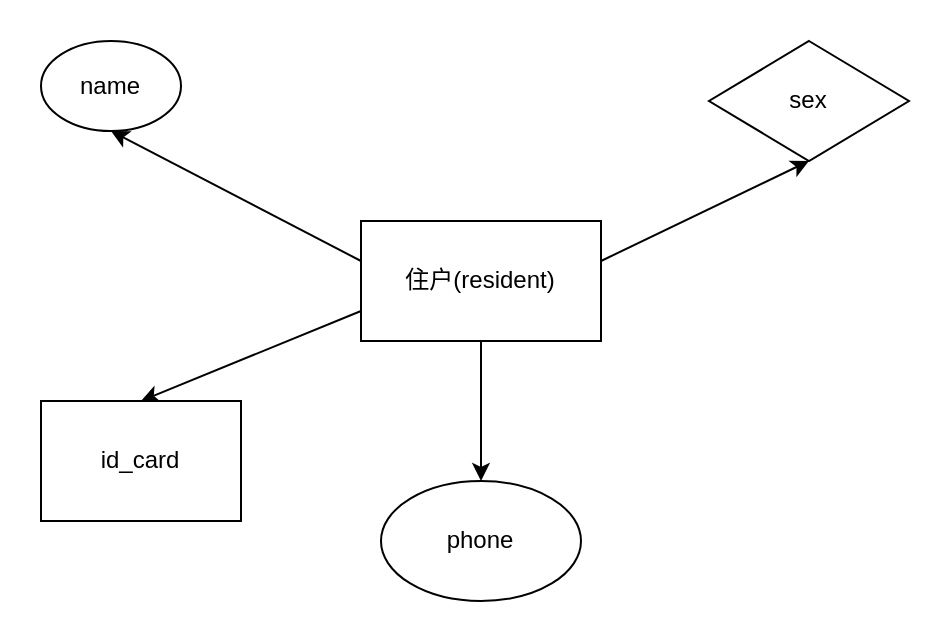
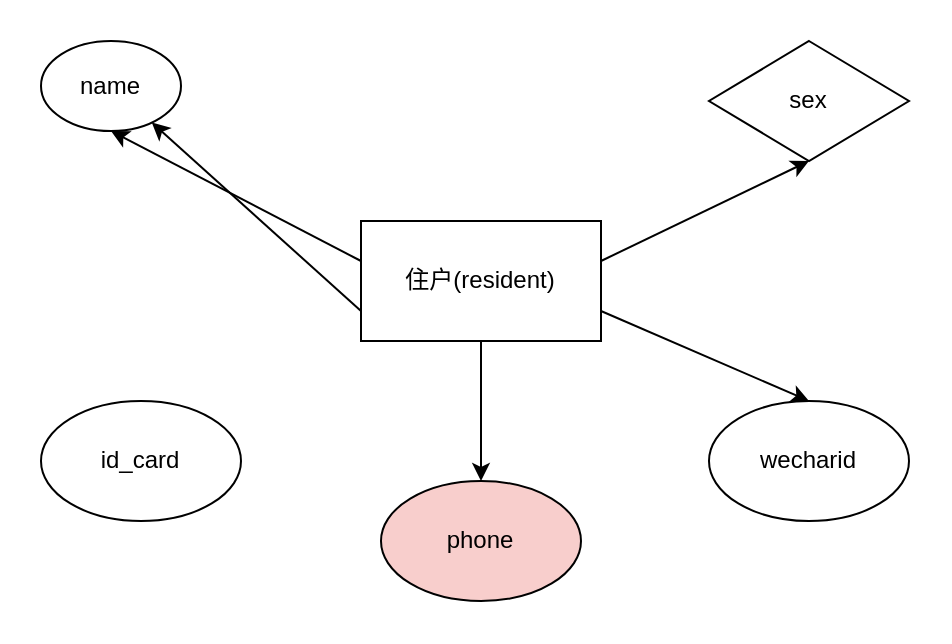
none -> (699, 353)
(257, 354) -> (298, 255)
(141, 461) -> (141, 461)
none -> (809, 461)
(481, 541) -> (481, 541)
